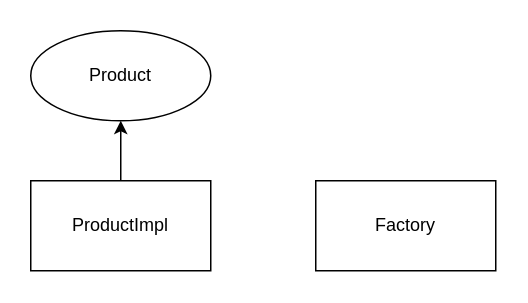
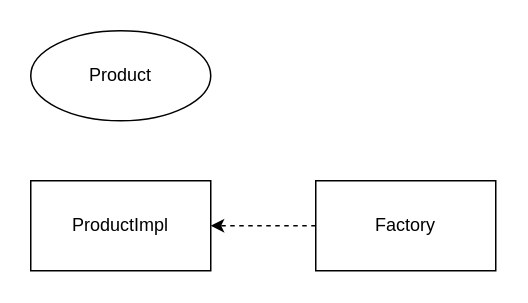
(121, 156) -> none
none -> (269, 226)
